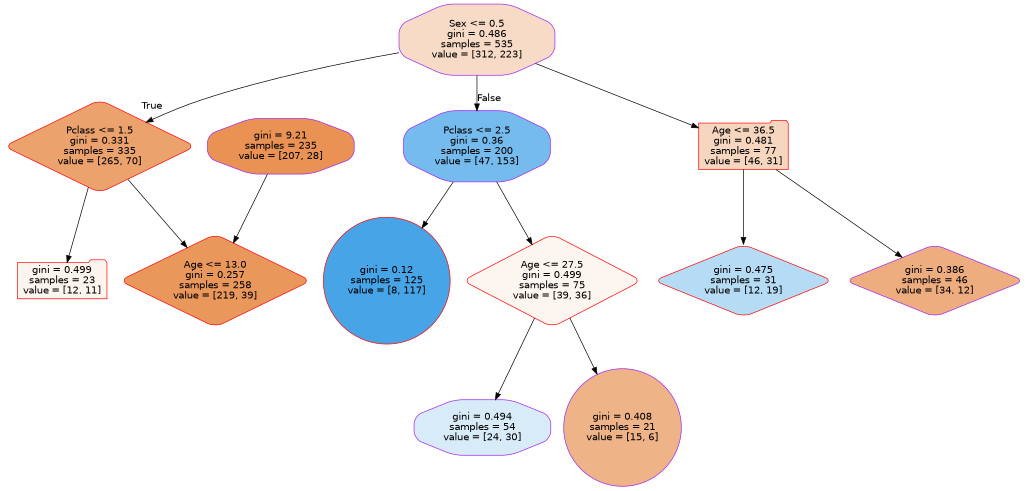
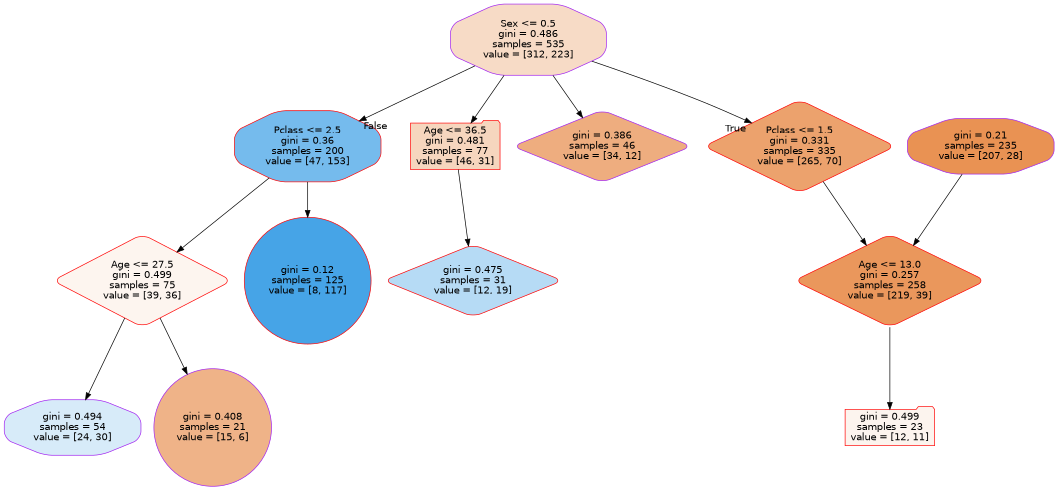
(281, 146) -> (981, 146)
(477, 146) -> (308, 146)
(836, 211) -> (566, 94)
(79, 222) -> (890, 365)
